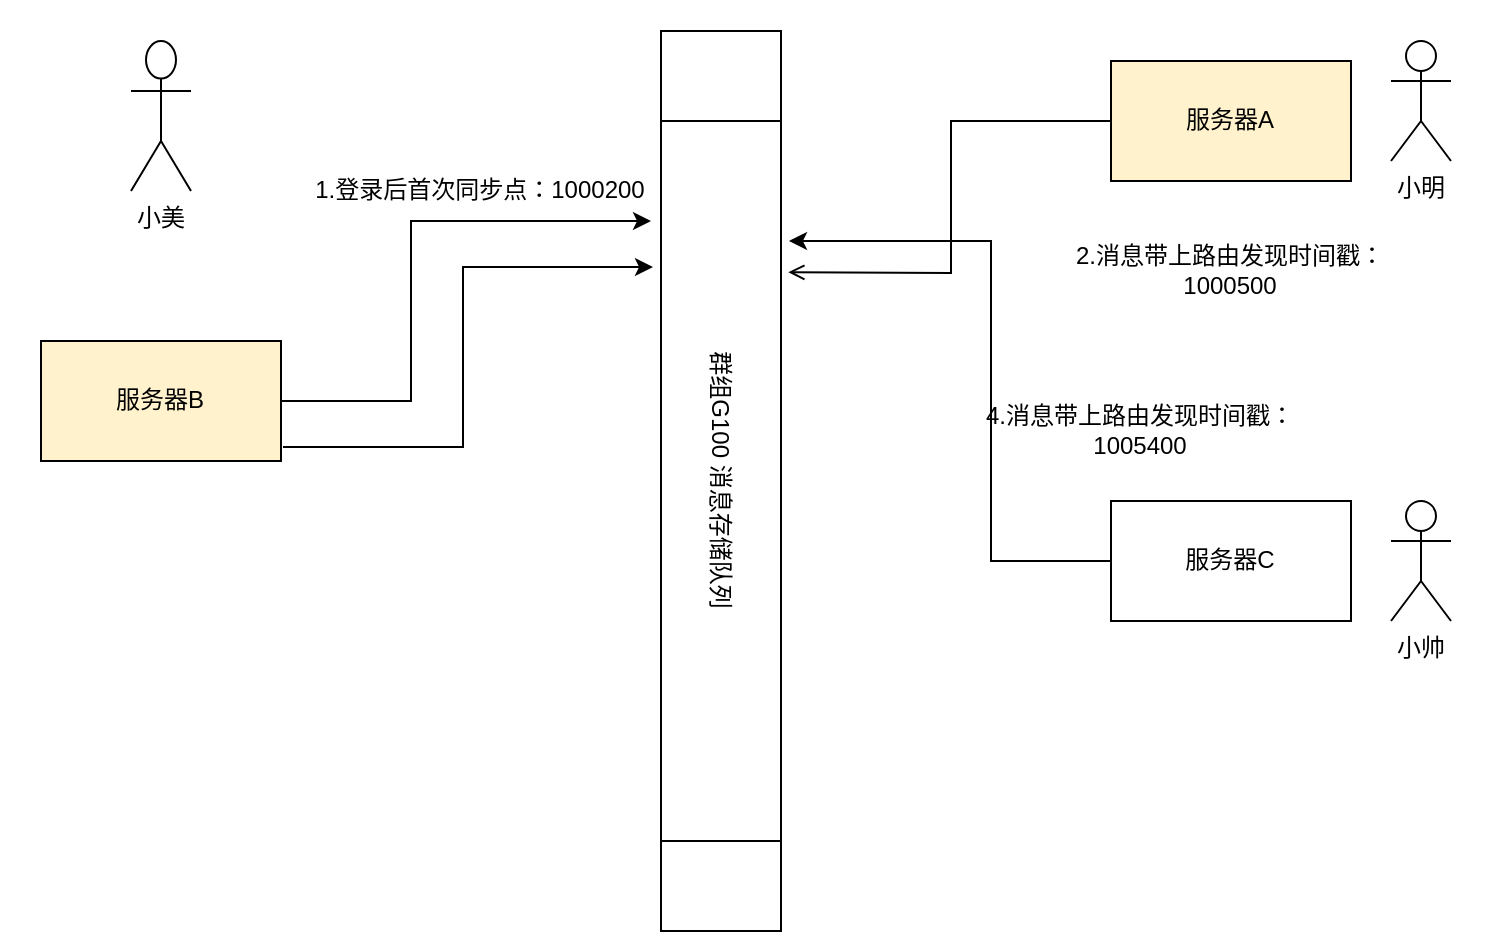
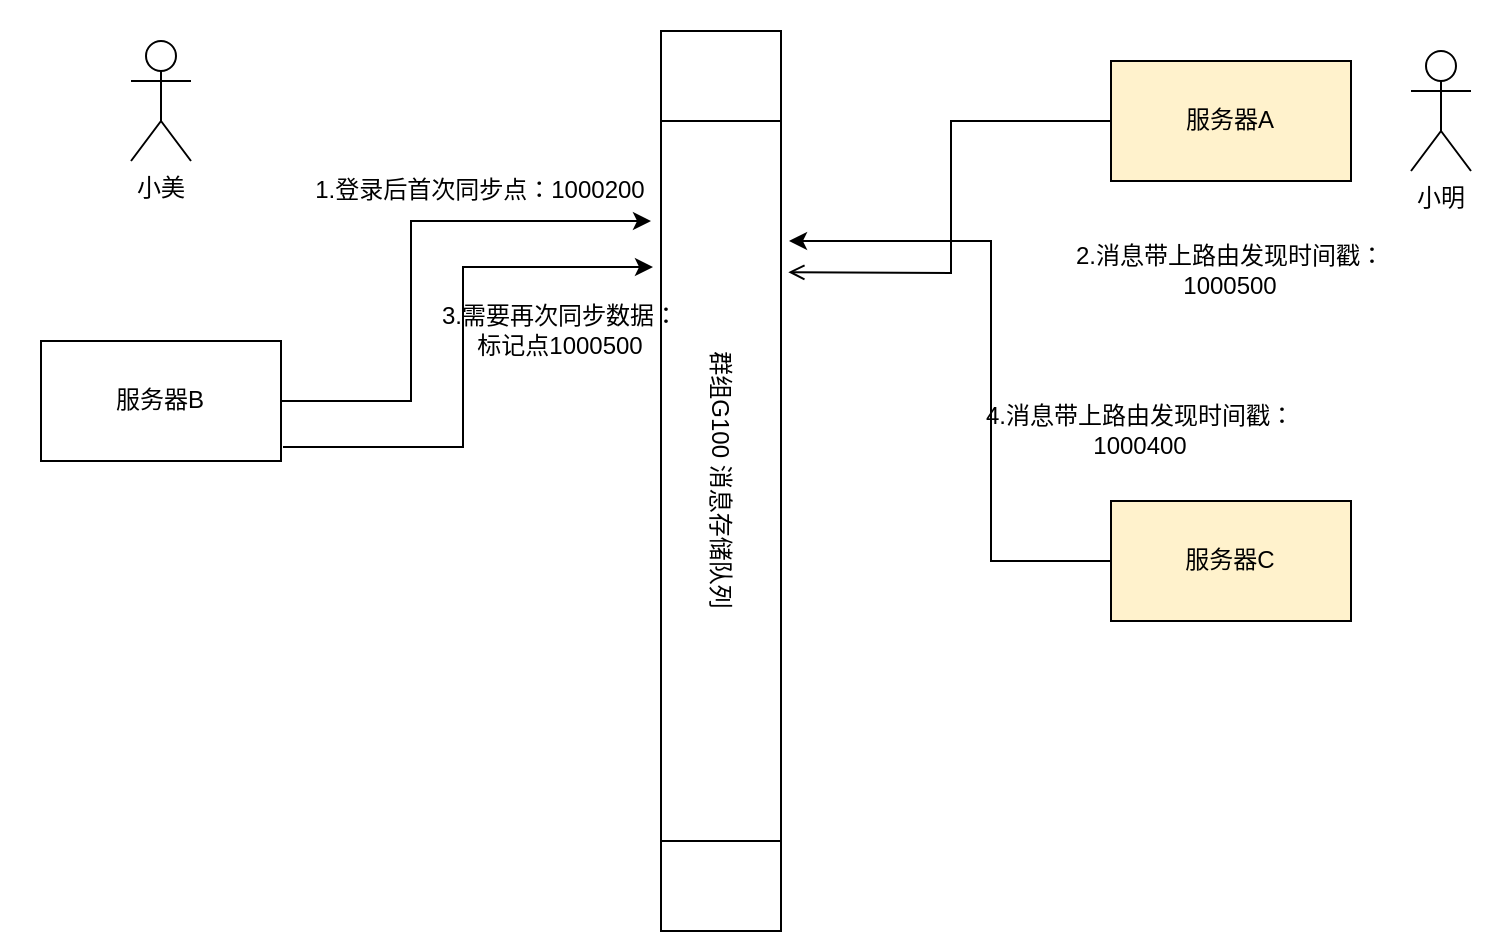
(1421, 101) -> (1441, 111)
(161, 116) -> (161, 101)
none -> (561, 331)
(161, 401) -> (161, 401)
(1141, 431) -> (1141, 431)
(1231, 561) -> (1231, 561)
(1421, 561) -> none
